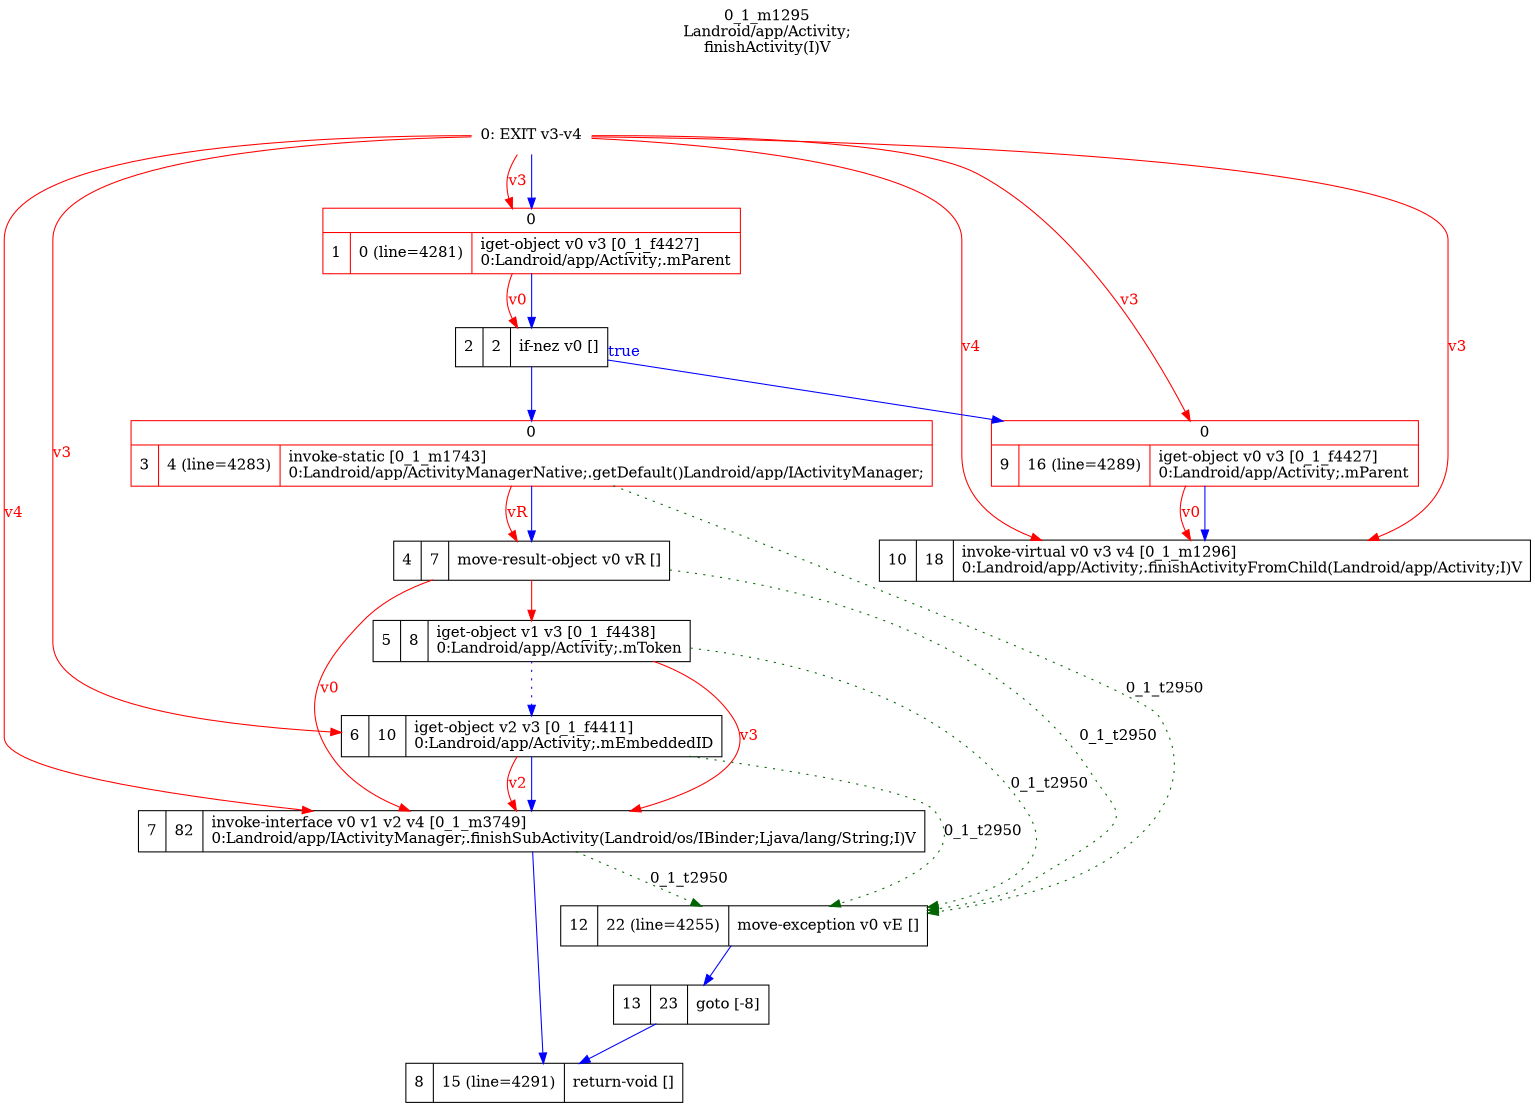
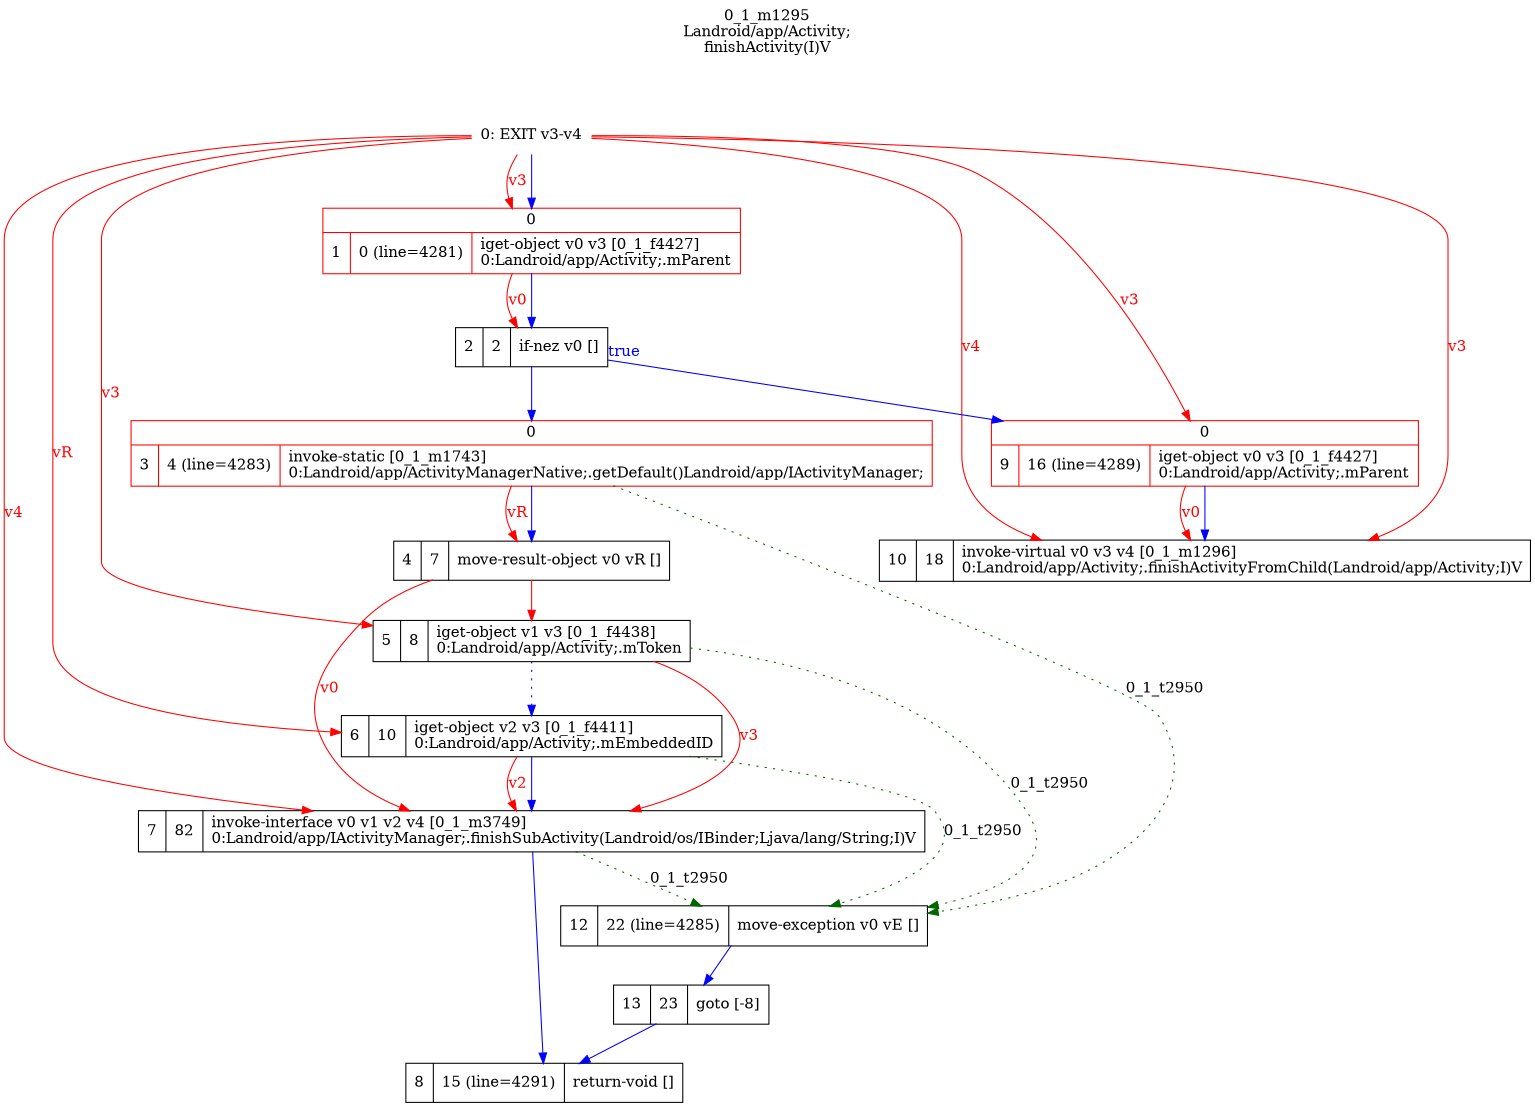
none -> (101, 337)
(62, 453) -> (62, 453)
(1014, 692) -> none
(663, 925) -> (663, 925)
